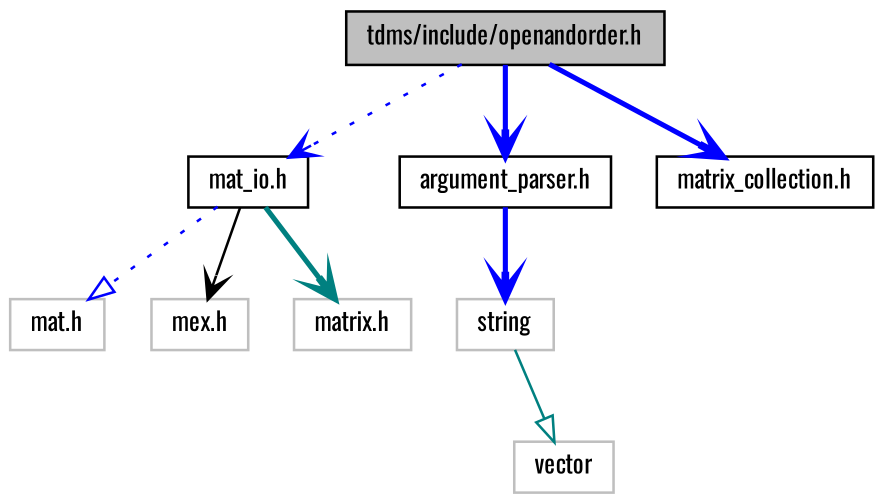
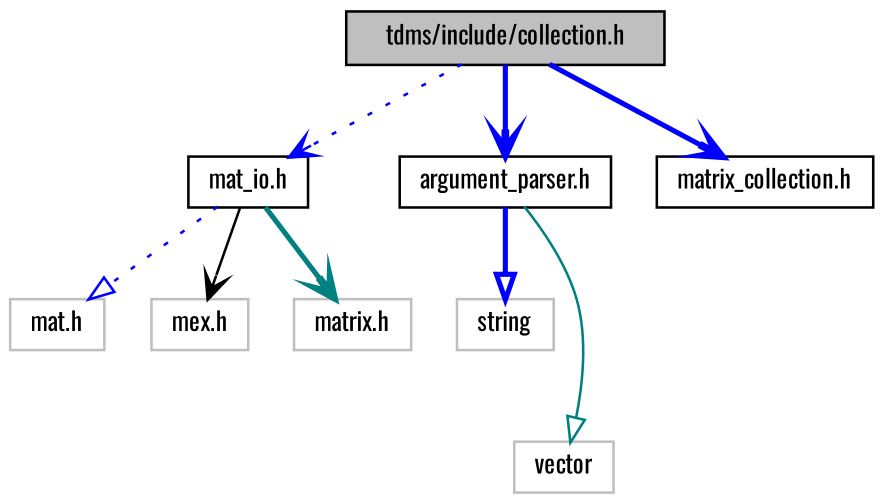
(505, 38) -> (505, 38)
(505, 240) -> (505, 240)
(530, 384) -> (578, 305)
